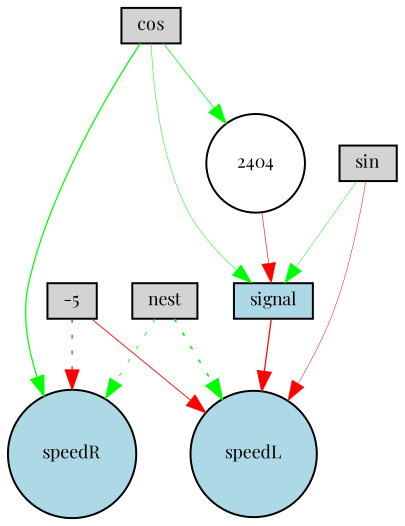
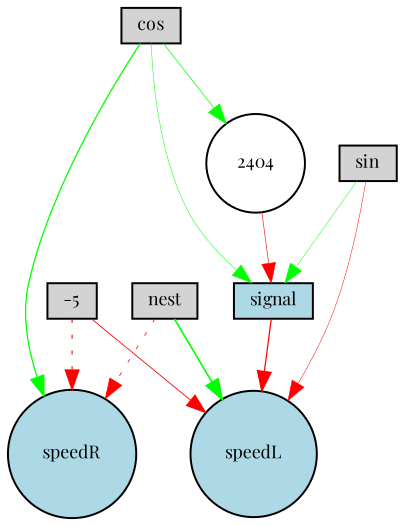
(140, 342) -> (140, 342)
(193, 351) -> (193, 351)
